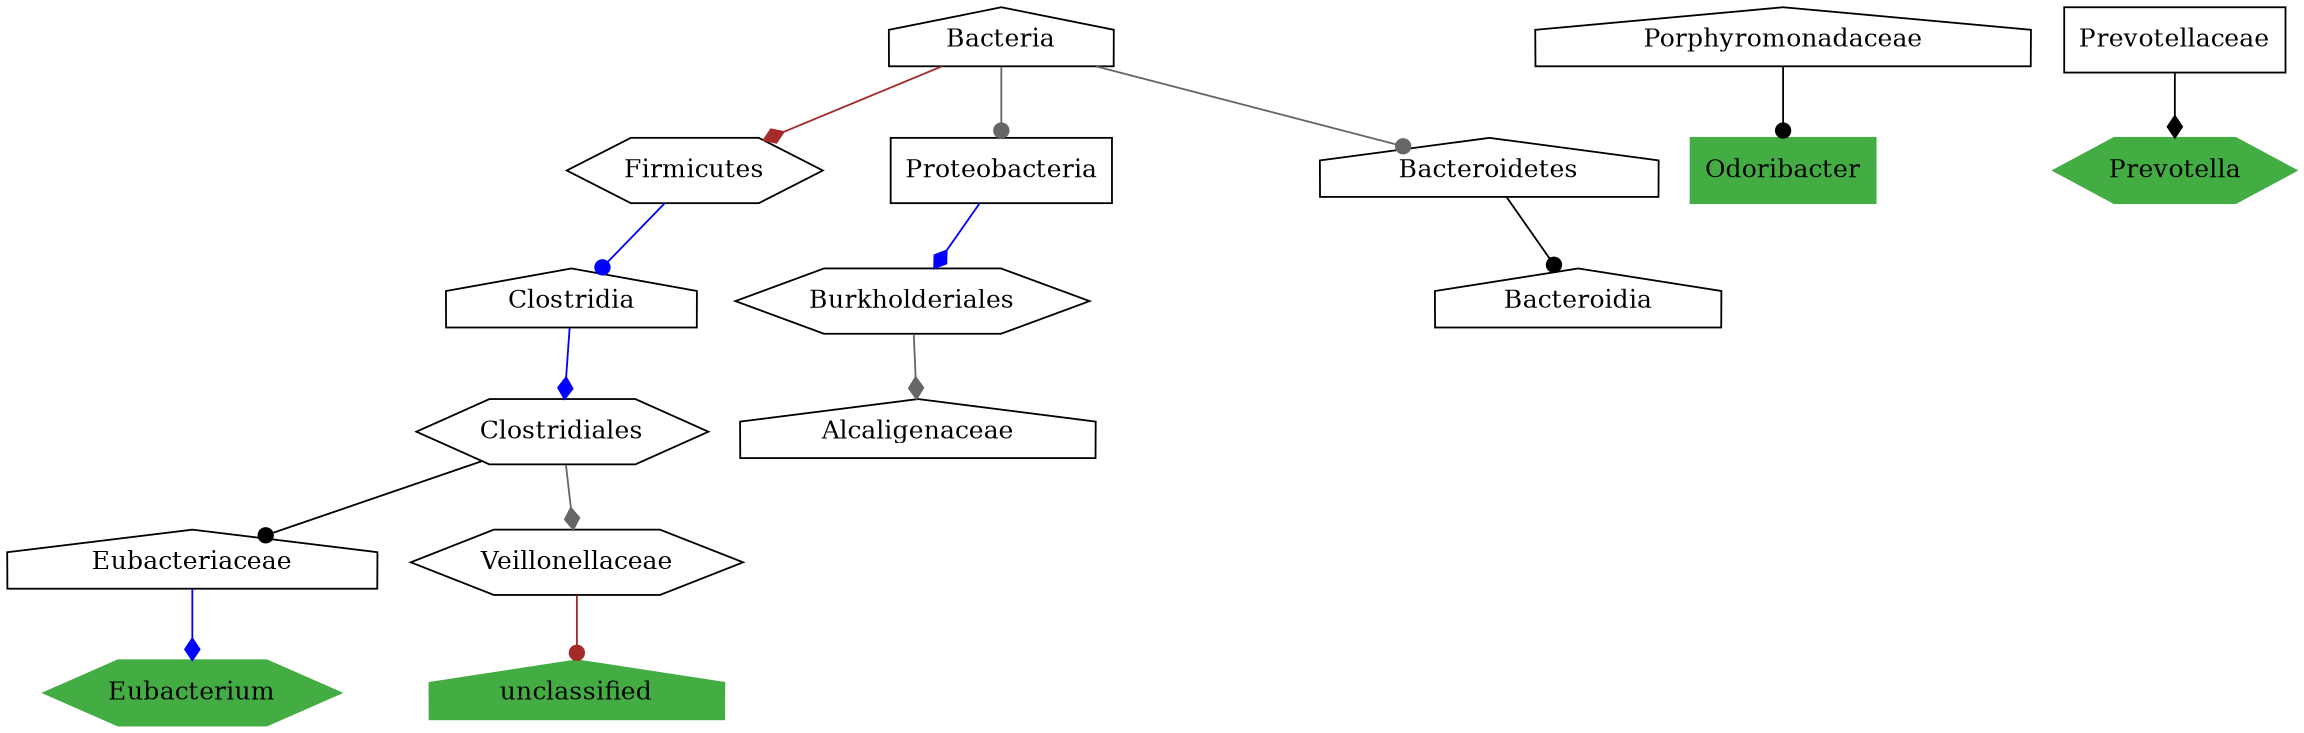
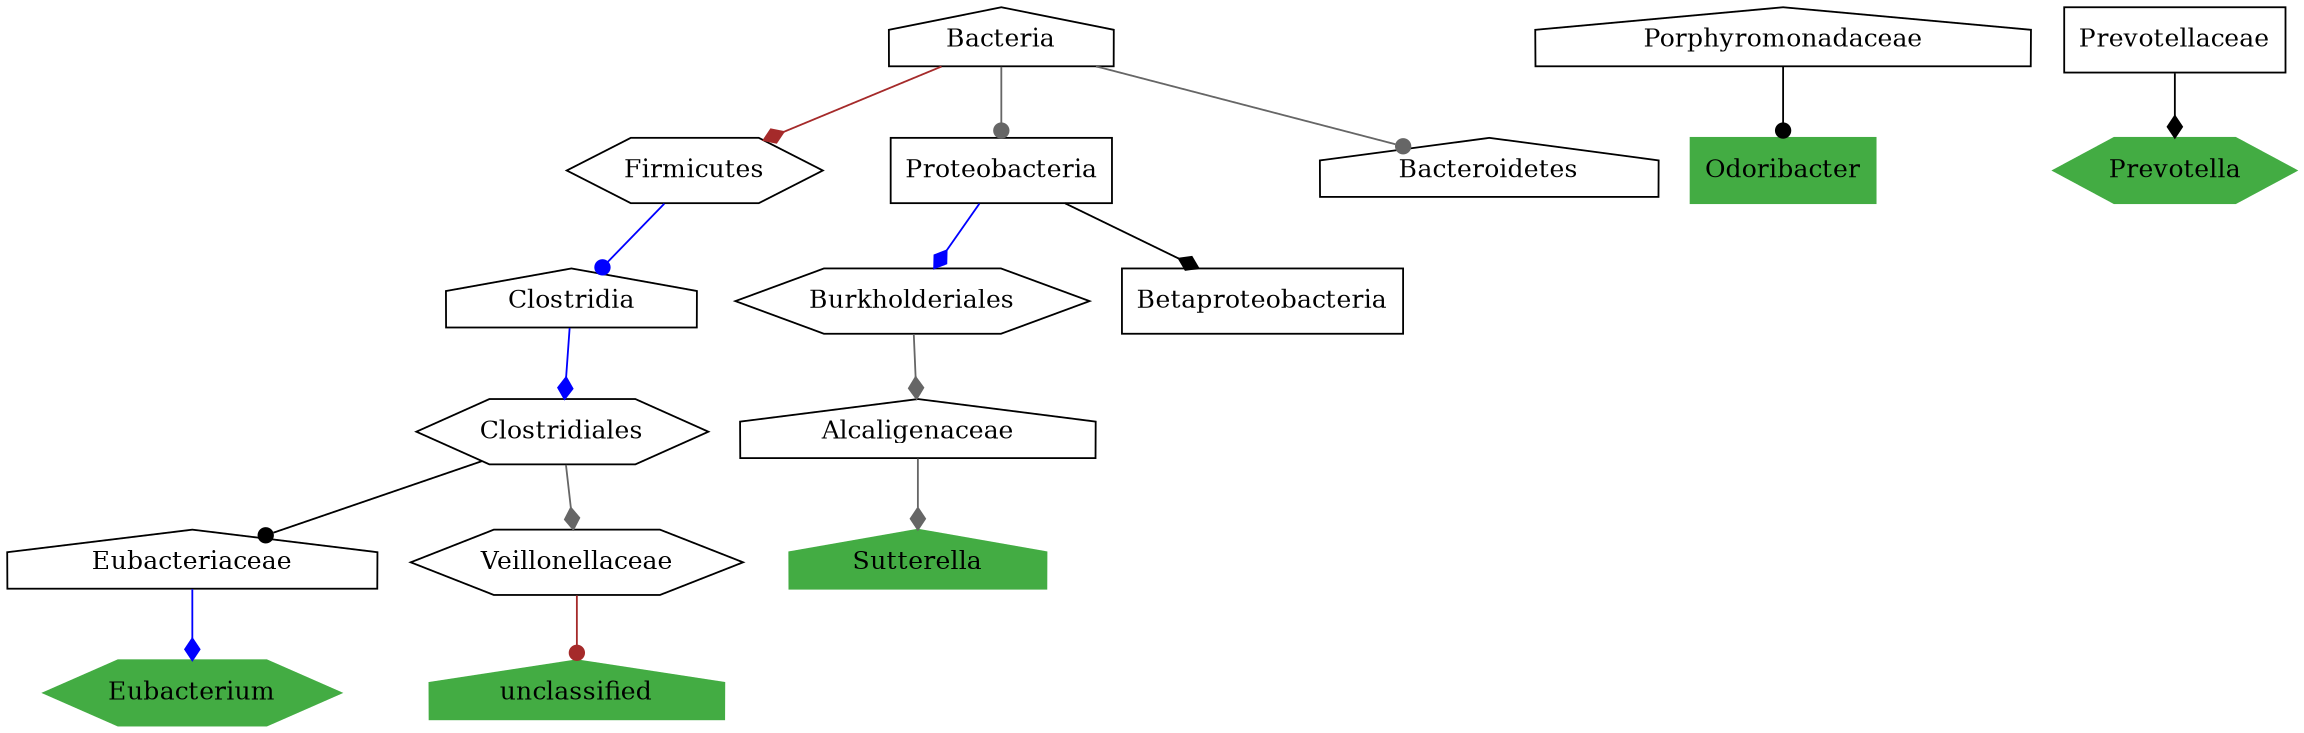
none -> (1263, 301)
(1578, 301) -> none
none -> (918, 562)
